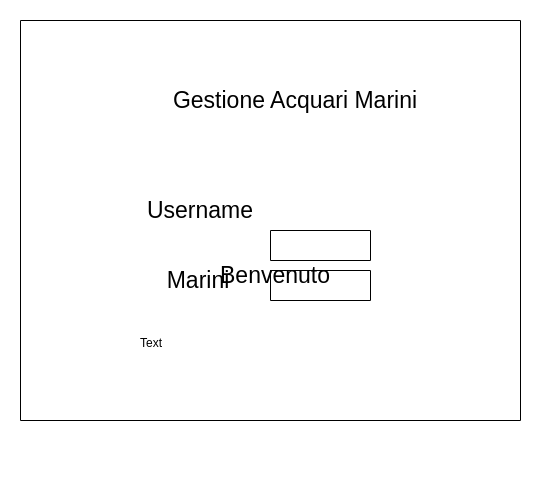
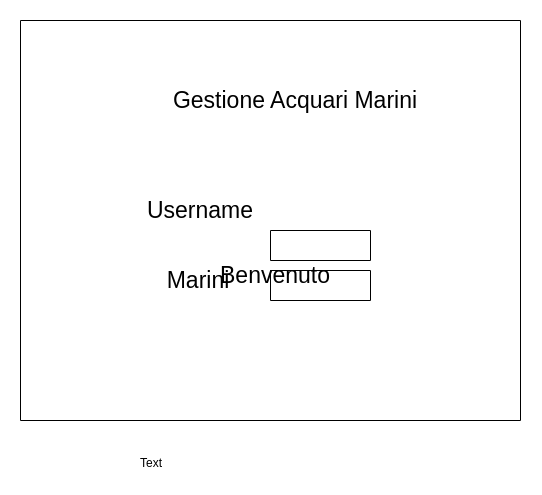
(159, 344) -> (159, 464)
